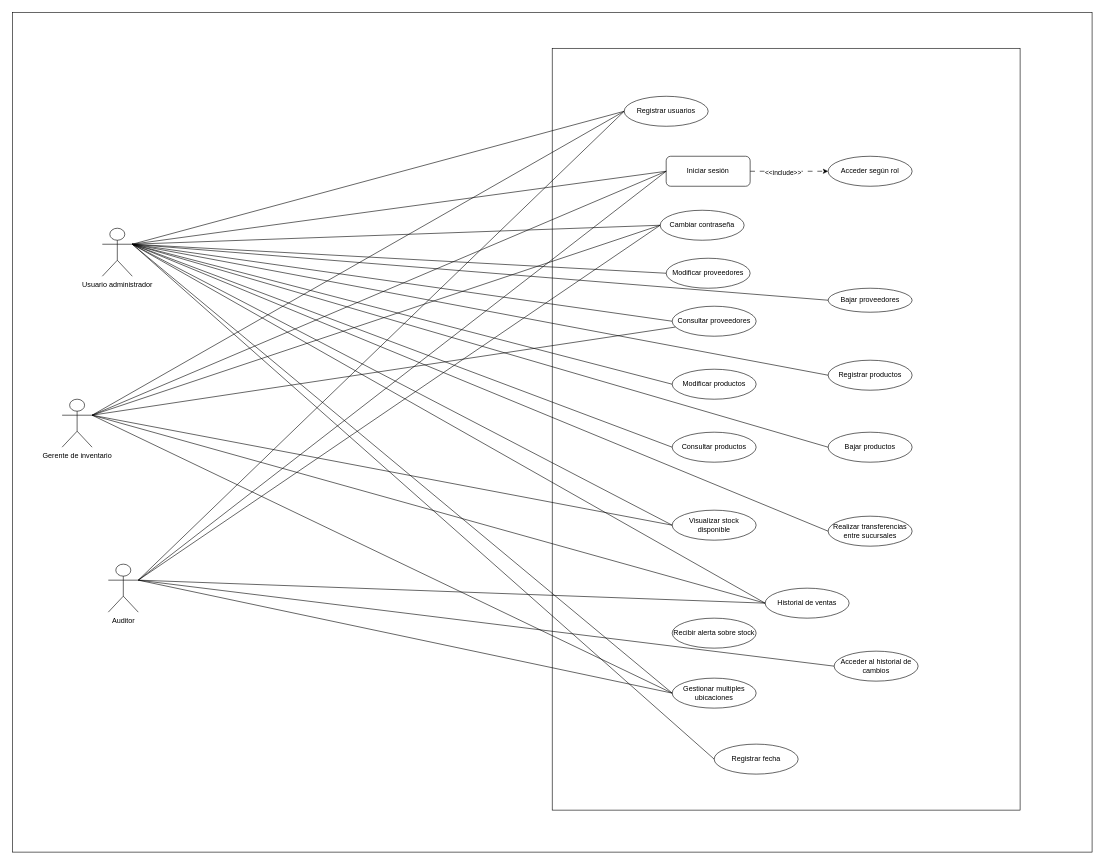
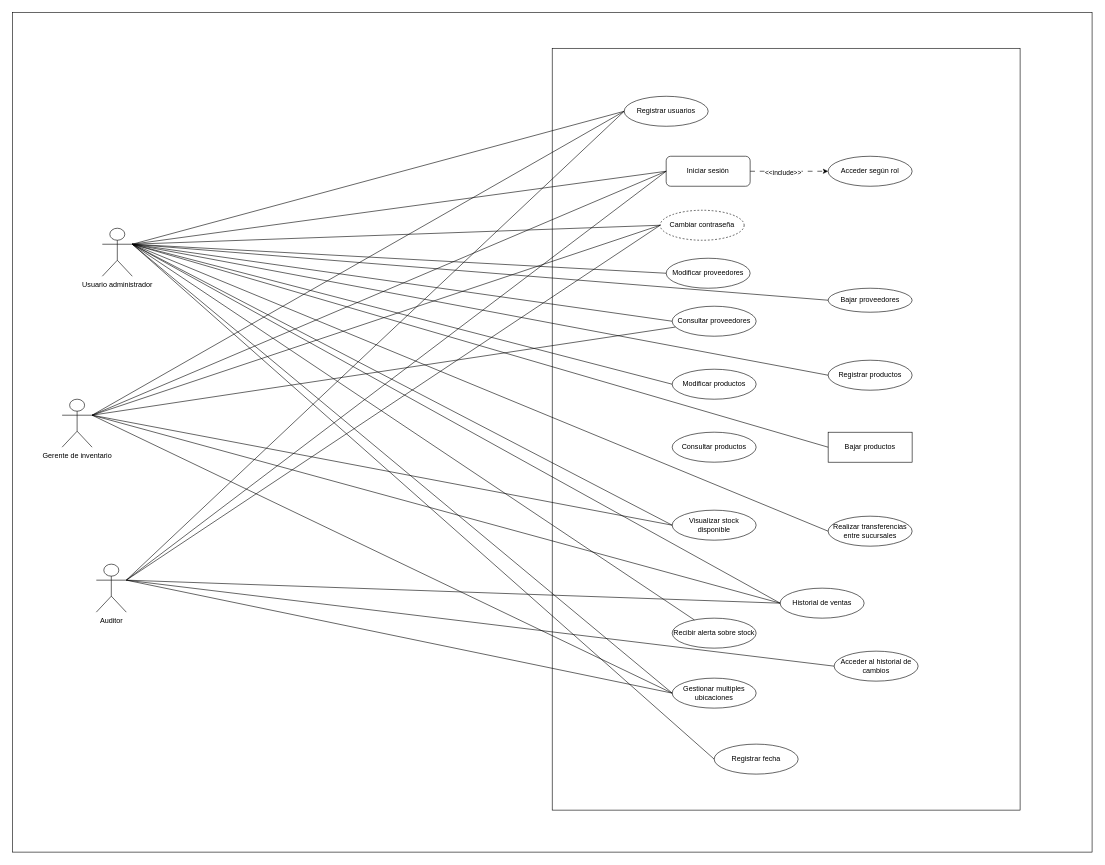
(702, 225) -> (702, 225)
(294, 305) -> (255, 326)
(870, 447) -> (870, 447)
(123, 588) -> (111, 588)
(807, 603) -> (822, 603)
